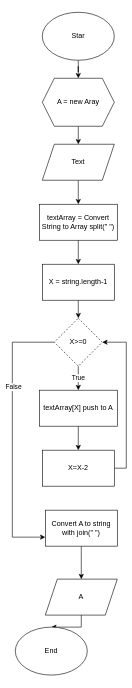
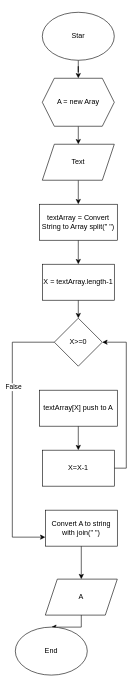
(78, 282) -> (78, 282)
(78, 342) -> (78, 342)
(78, 380) -> none
(78, 468) -> (78, 468)
